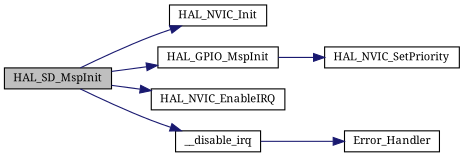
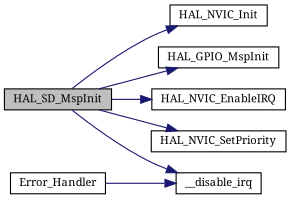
(296, 57) -> (133, 119)
(297, 141) -> (135, 183)
